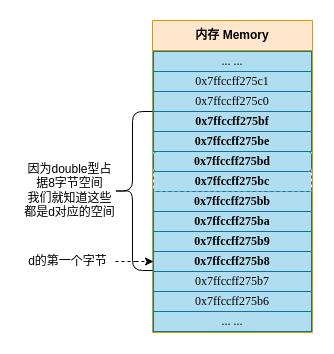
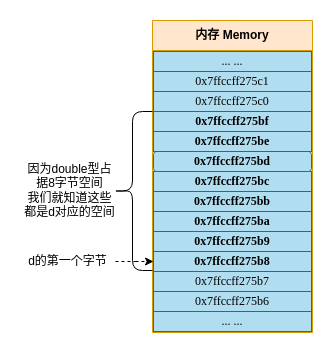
(233, 182) -> (233, 182)
